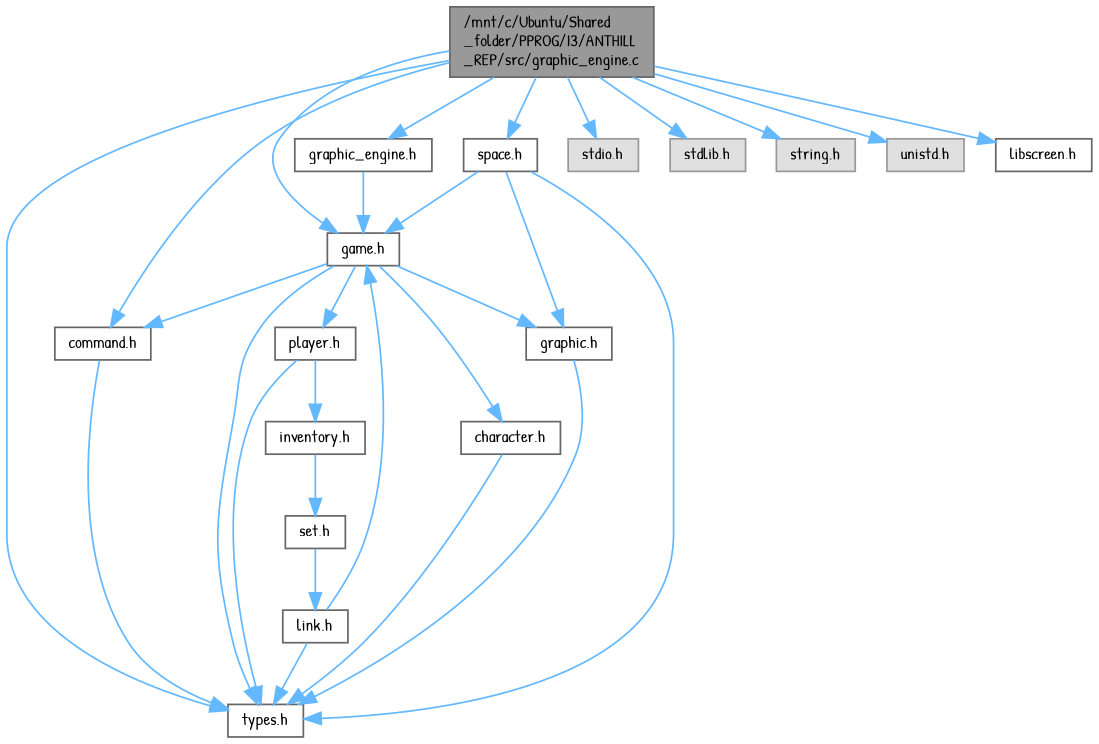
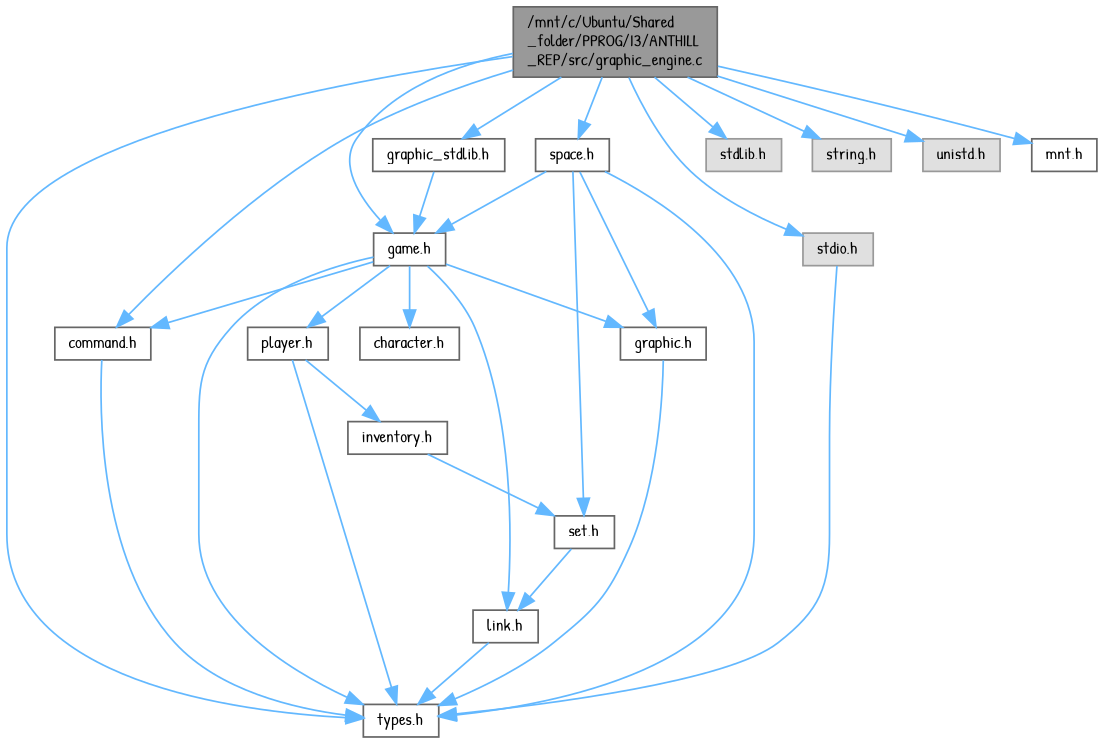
(363, 155) -> (439, 155)
(1044, 155) -> (1064, 155)
none -> (578, 335)
(382, 452) -> (500, 419)
(414, 585) -> (801, 622)
